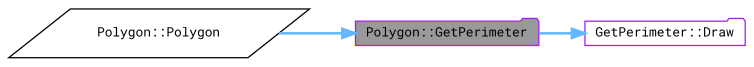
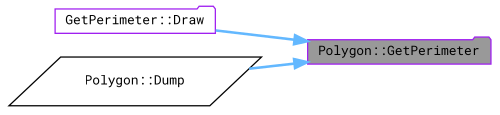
(159, 33) -> (135, 81)
(555, 33) -> (255, 35)
